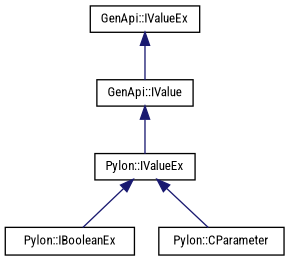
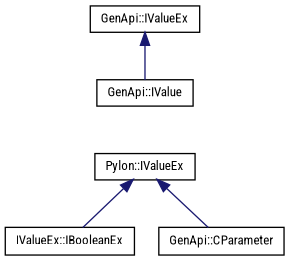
(145, 137) -> none
(70, 241) -> (70, 241)
(221, 241) -> (221, 241)
